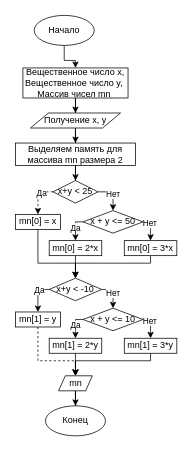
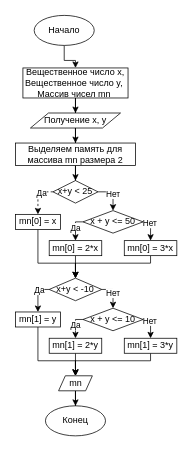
(39, 360) -> (39, 360)
